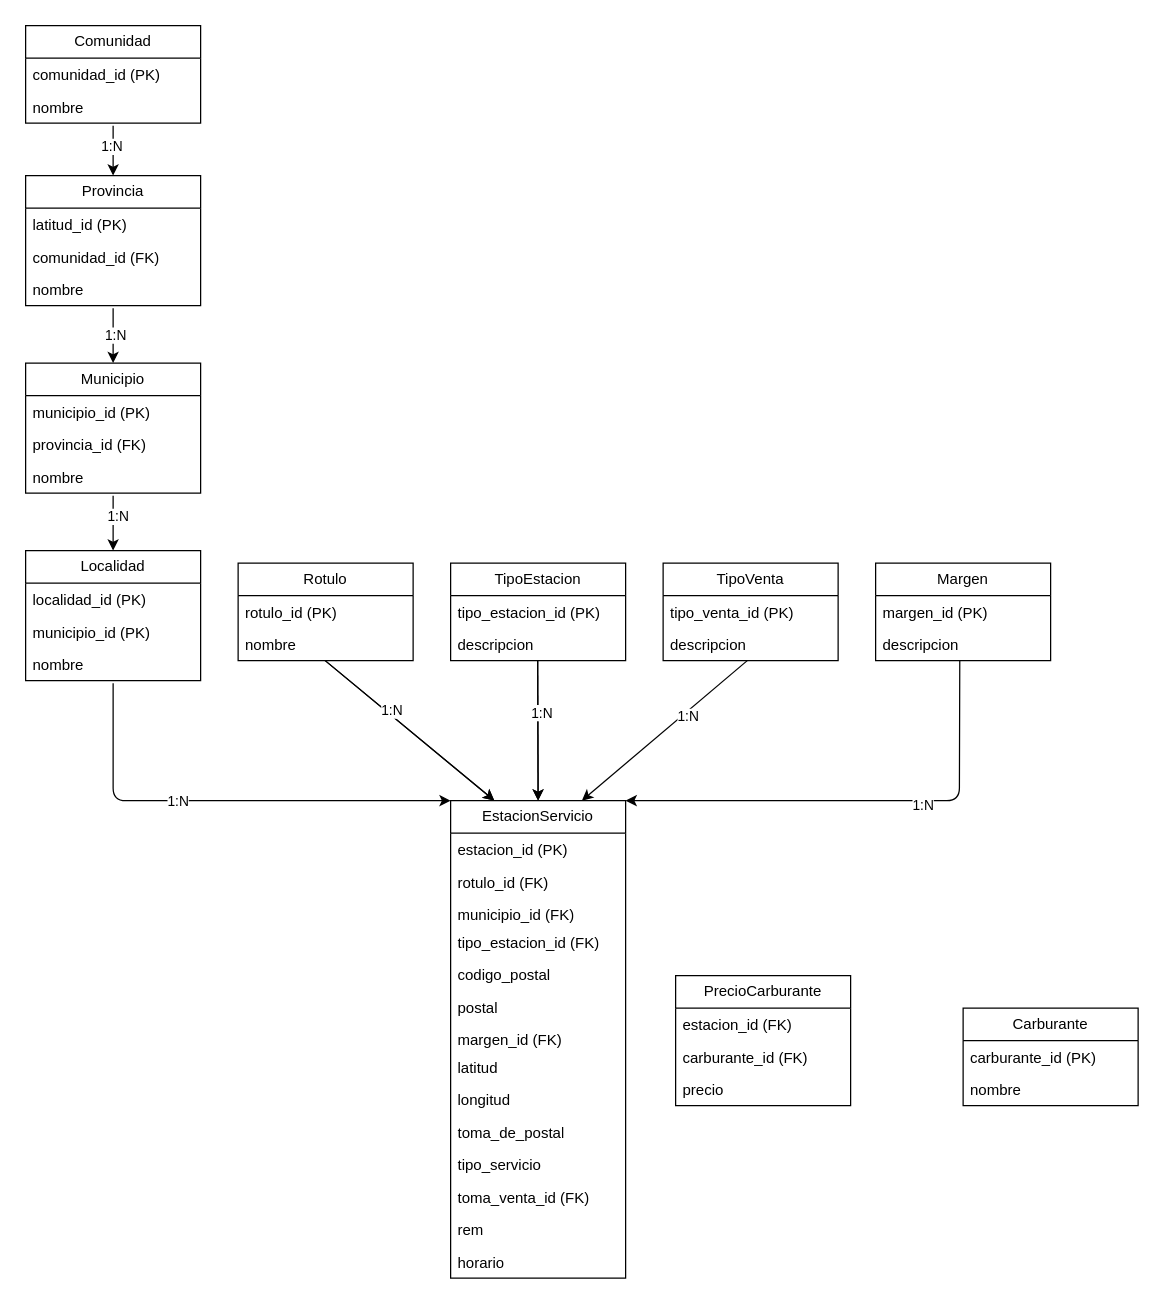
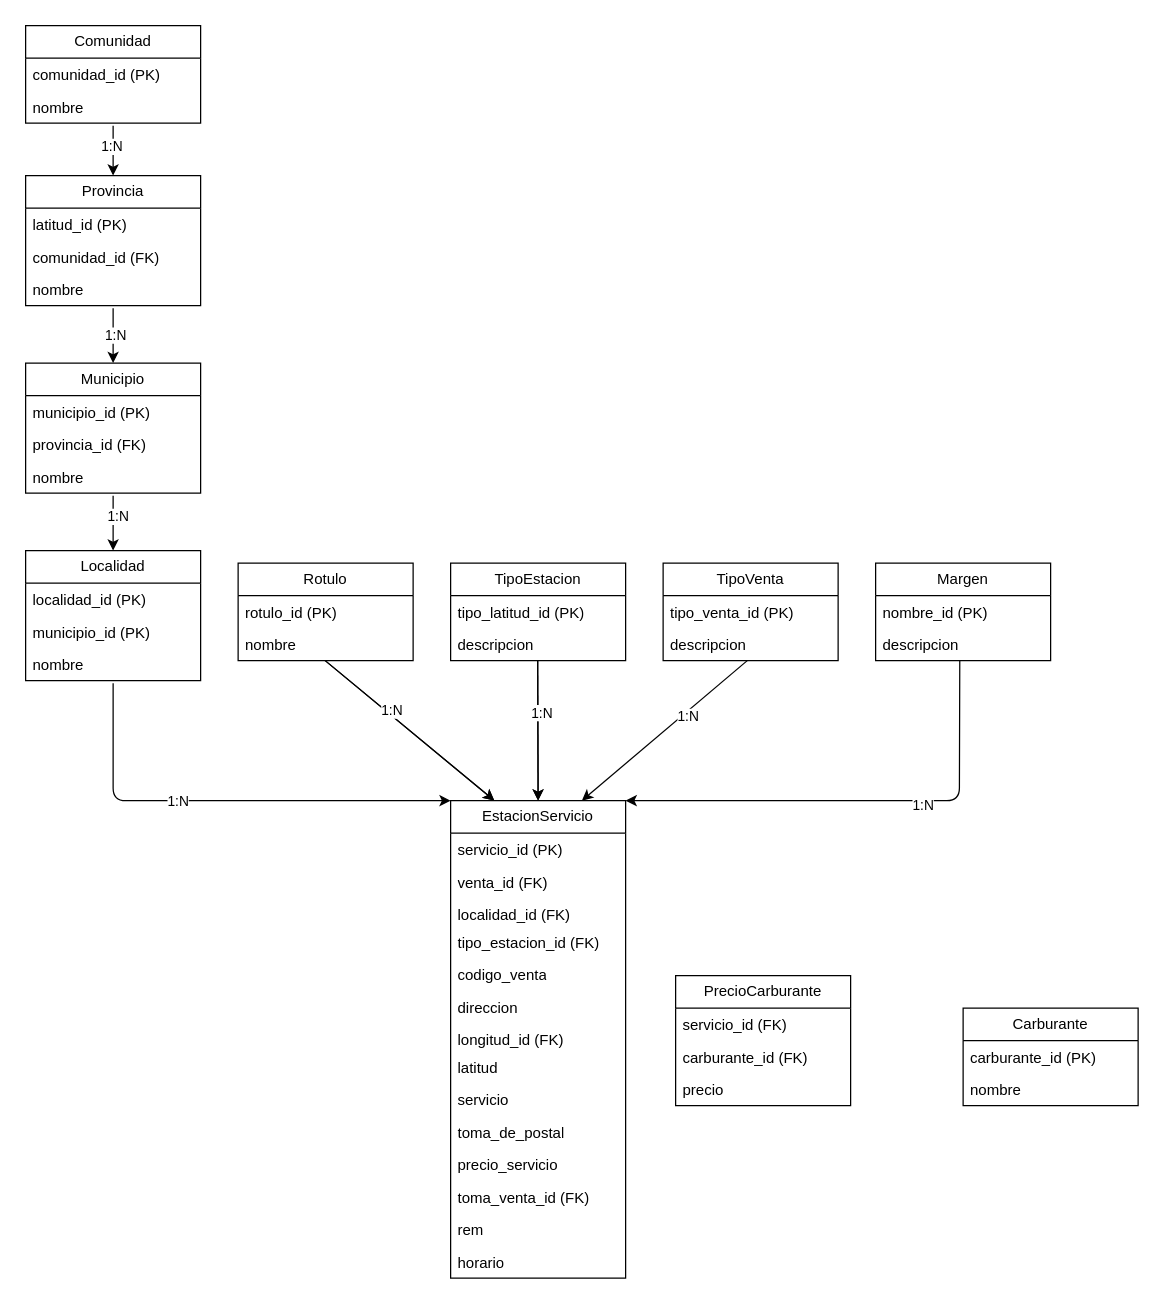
(539, 613) -> (532, 613)
(938, 613) -> (938, 613)
(519, 851) -> (518, 851)
(511, 883) -> (509, 883)
(520, 916) -> (520, 916)
(509, 976) -> (507, 976)
(481, 1008) -> (492, 1008)
(744, 1026) -> (743, 1026)
(513, 1041) -> (518, 1041)
(488, 1101) -> (488, 1101)
(507, 1166) -> (515, 1166)
